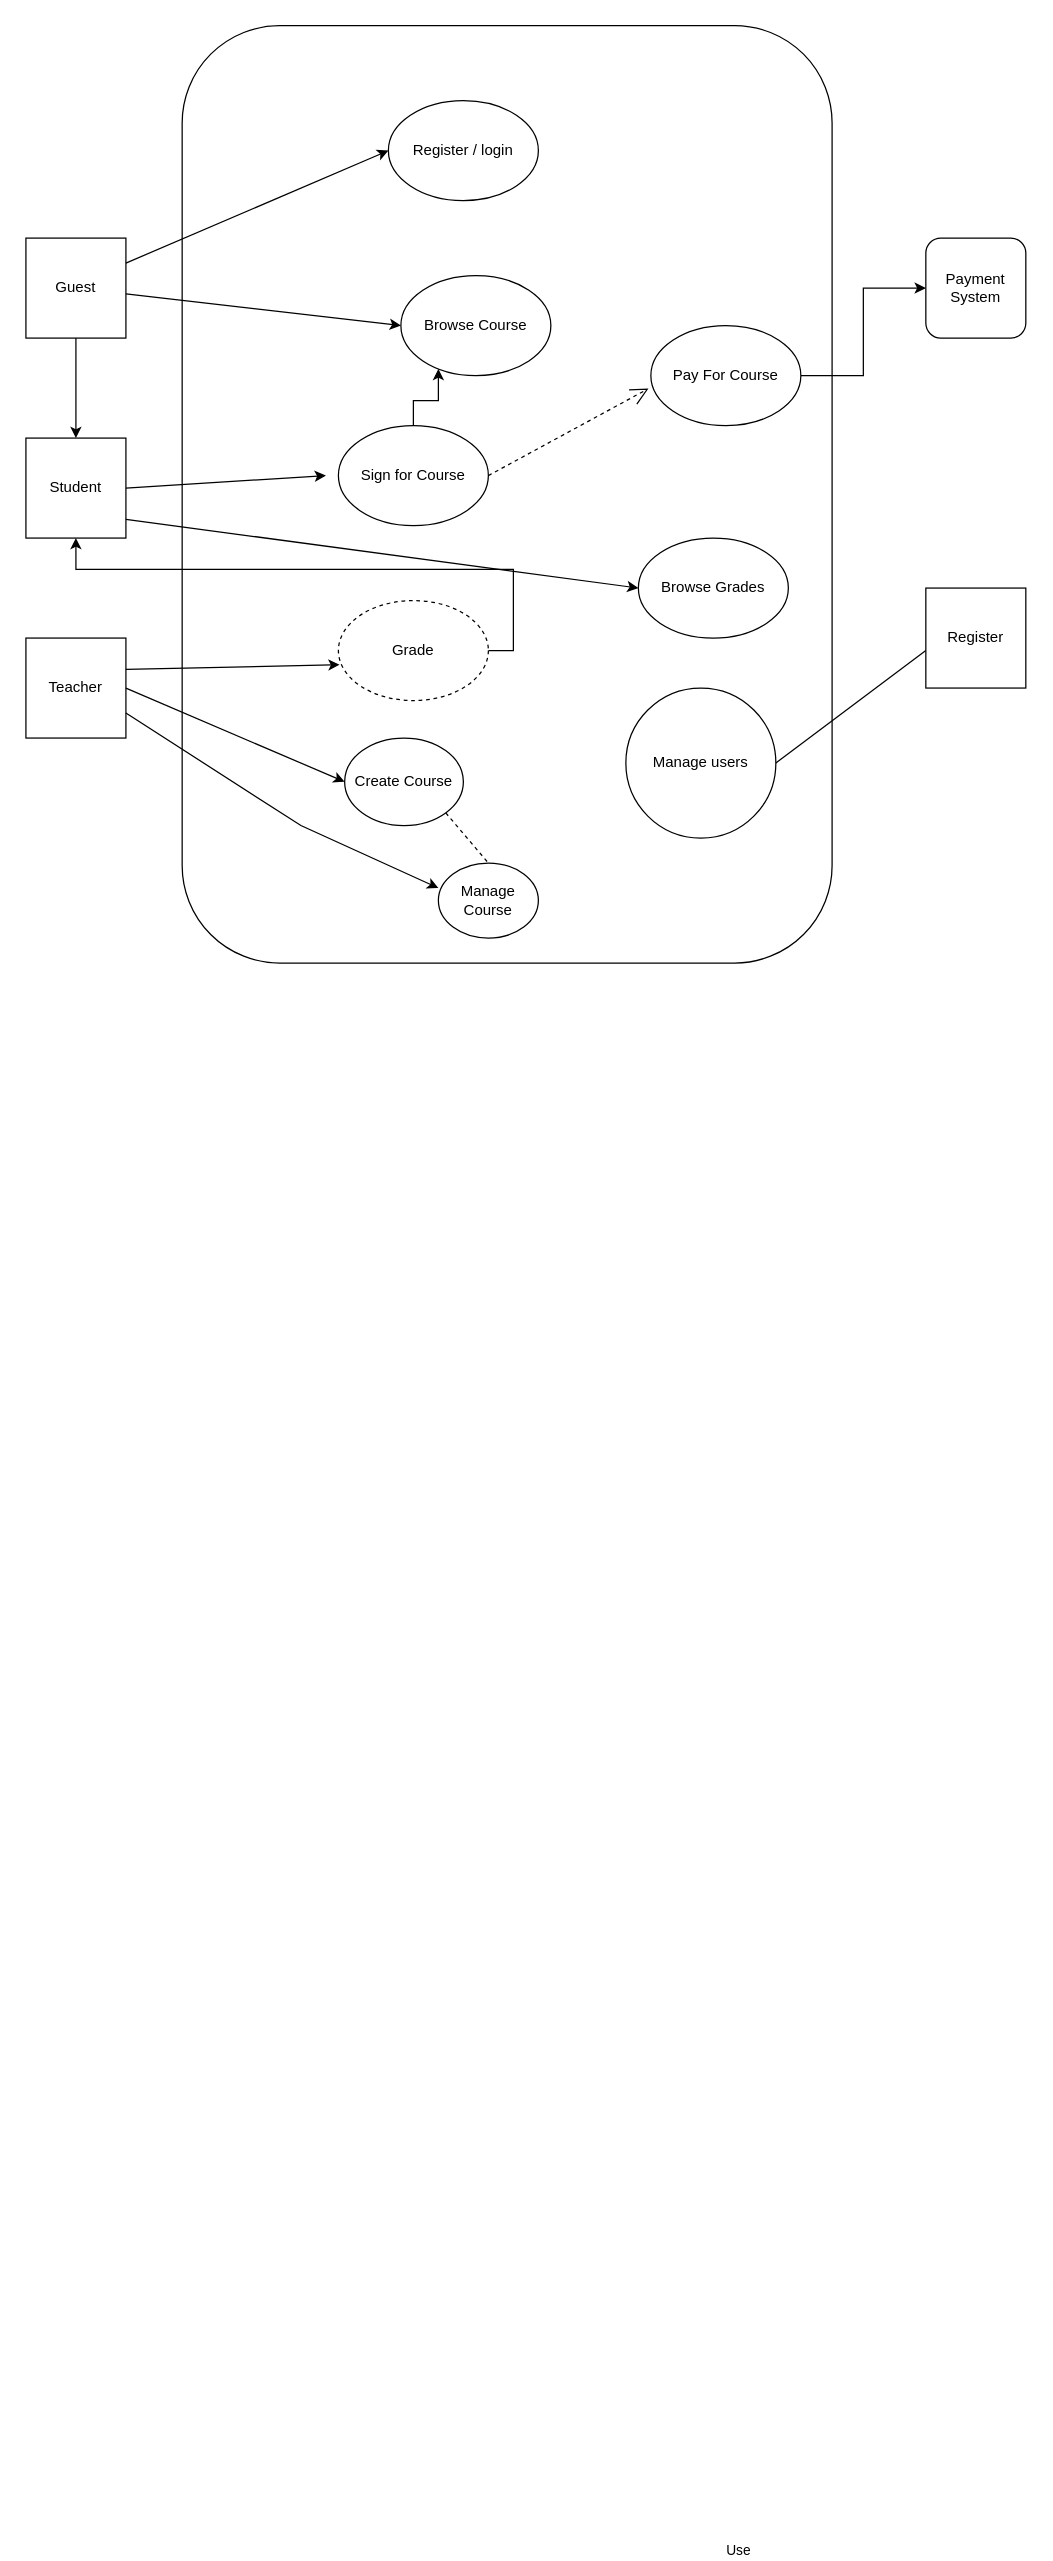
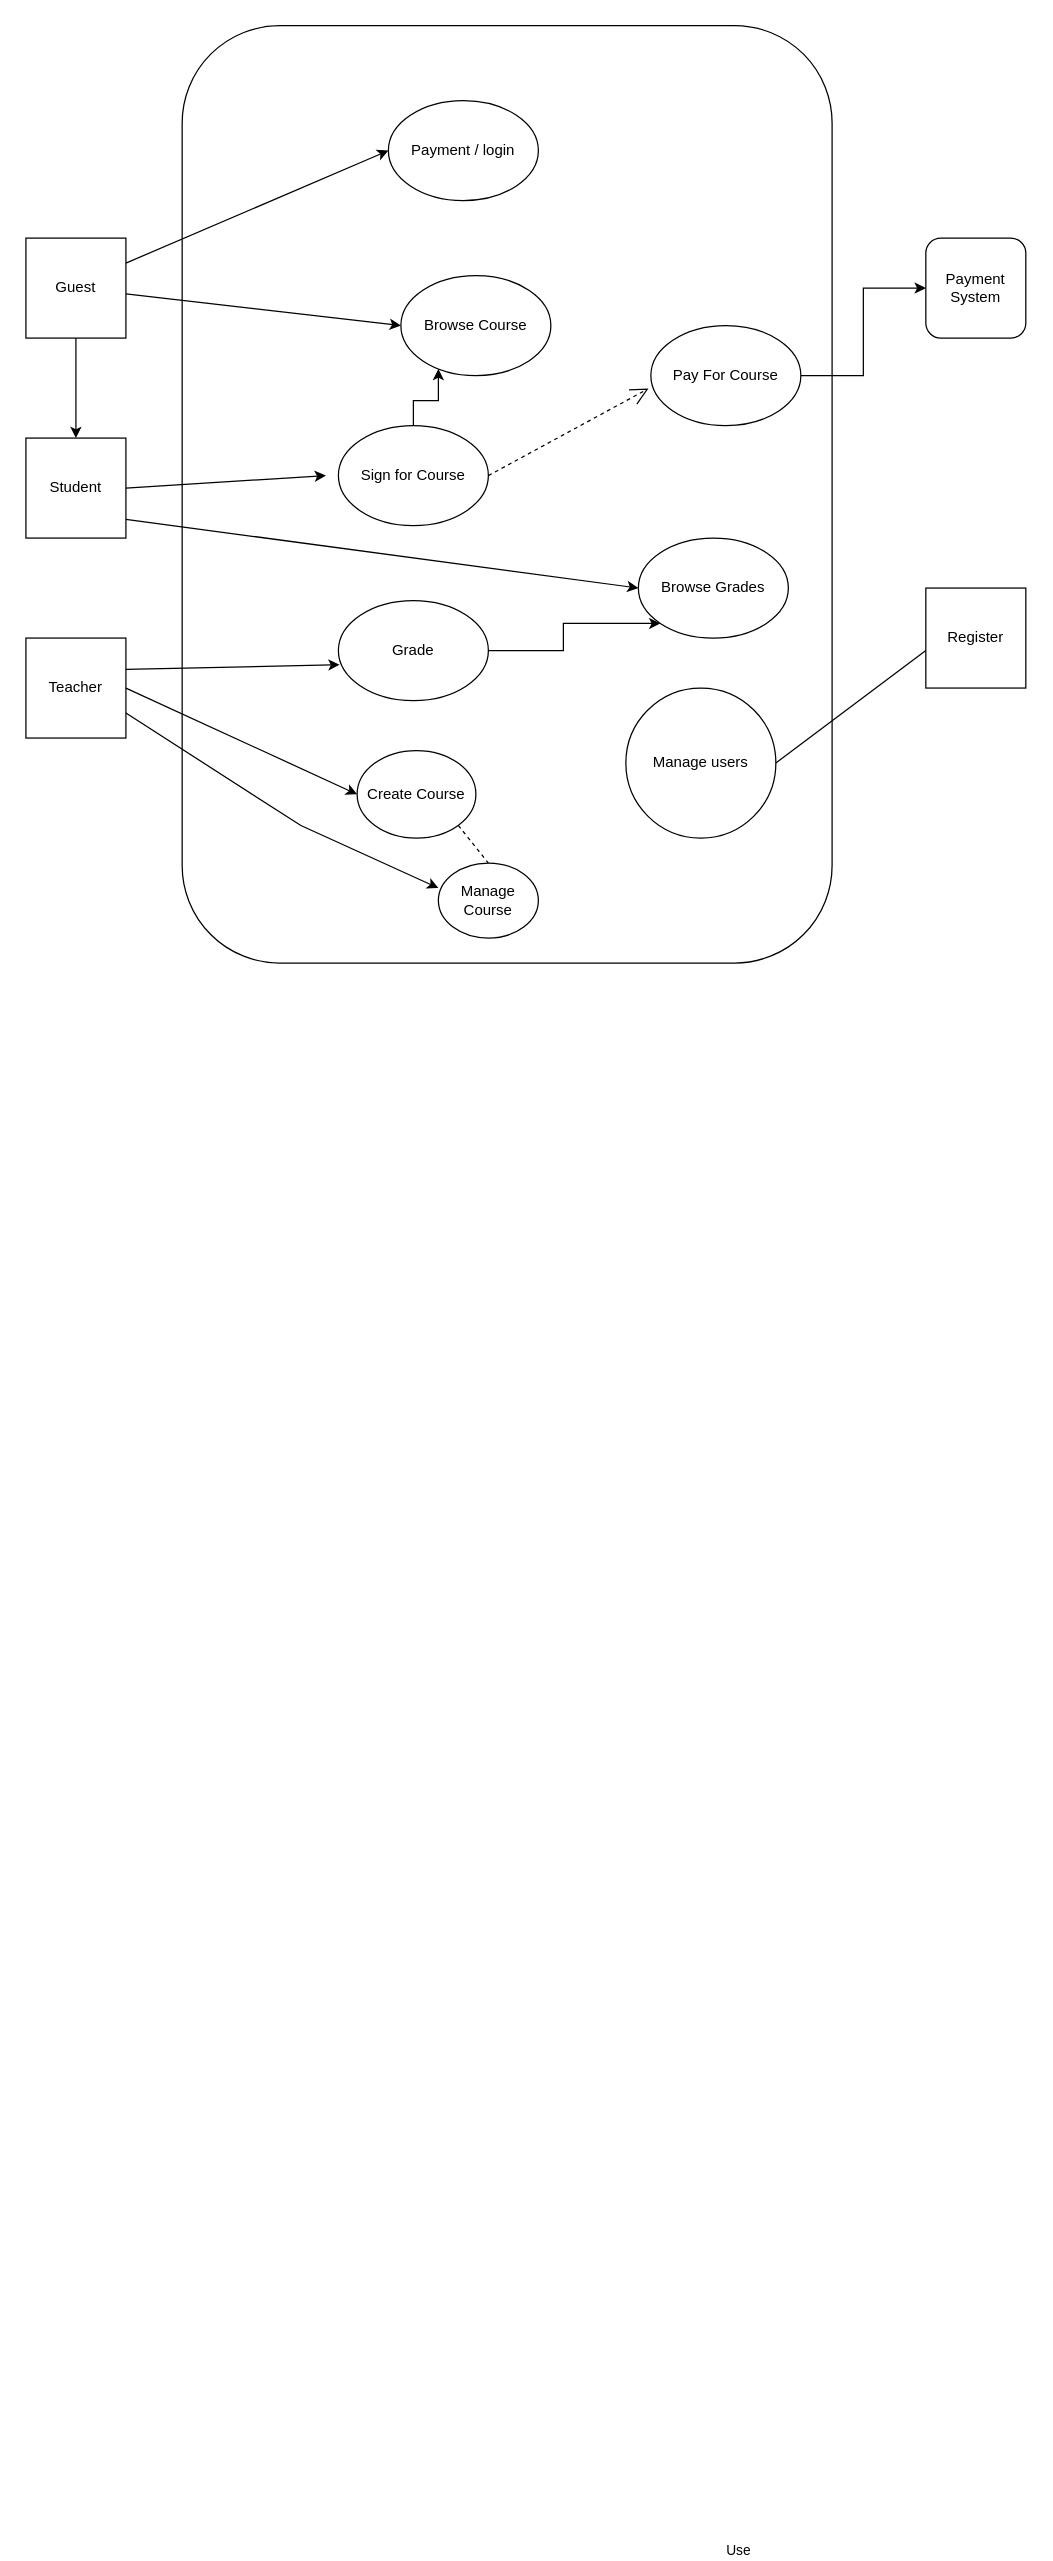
(463, 151) -> (463, 151)
(267, 569) -> (568, 623)
(413, 651) -> (413, 651)
(404, 782) -> (416, 794)
